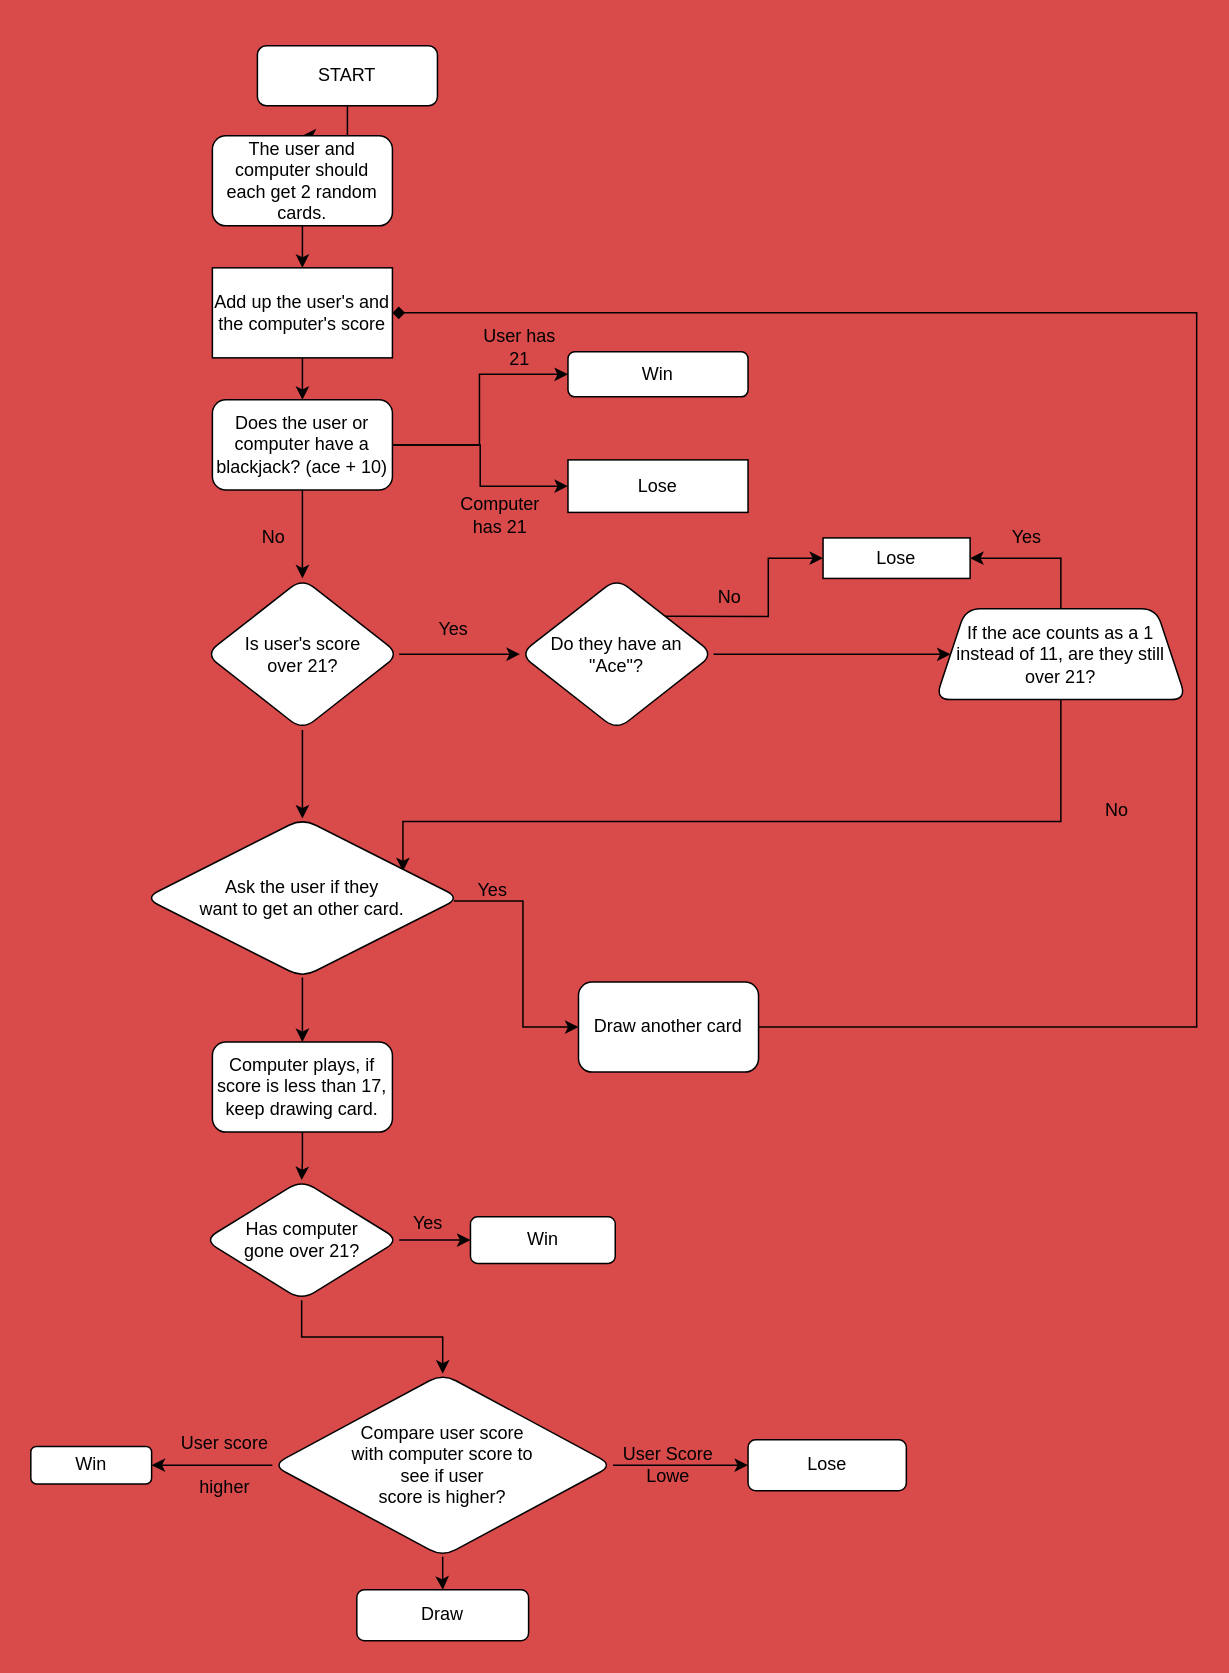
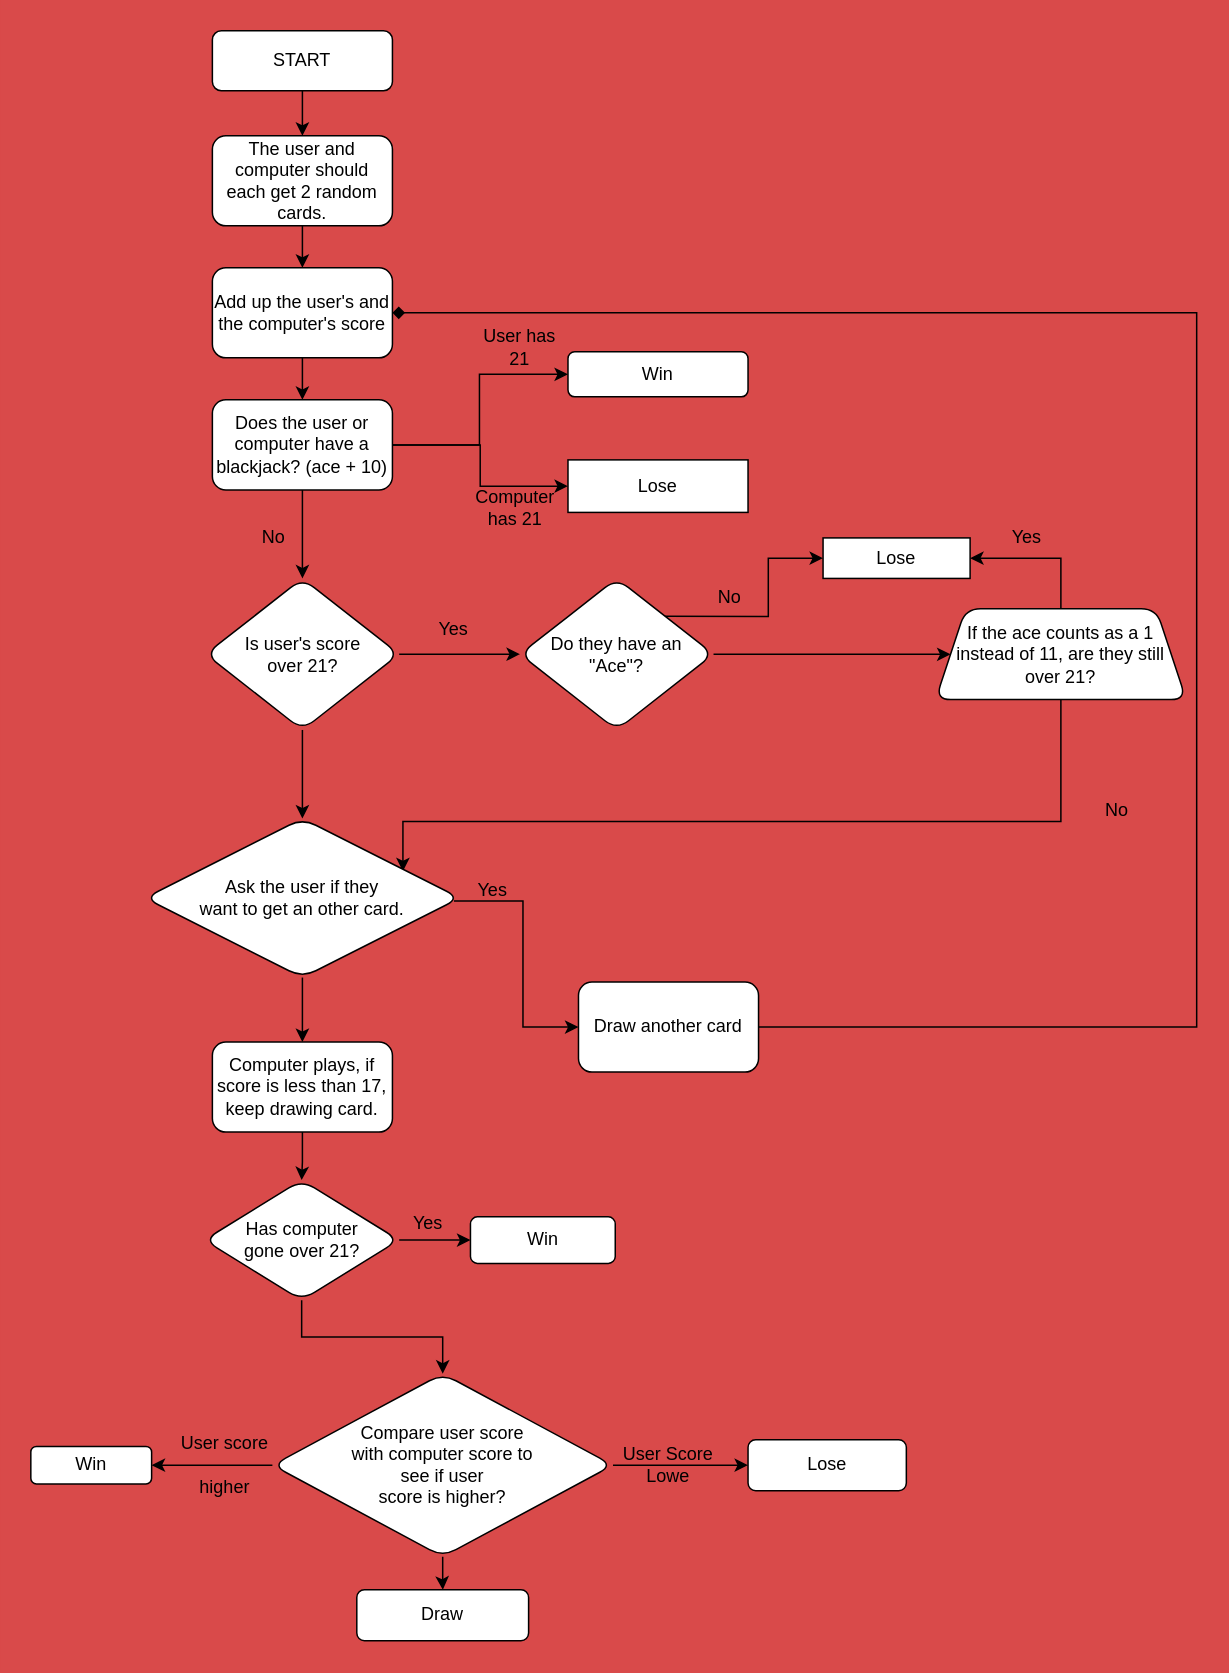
(347, 76) -> (302, 61)
(302, 313) -> (302, 313)
(500, 515) -> (515, 508)
